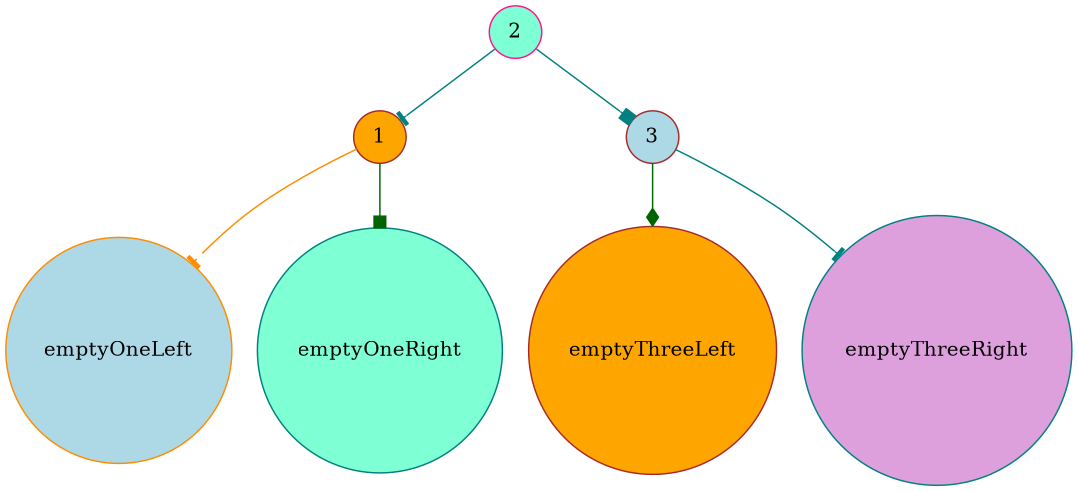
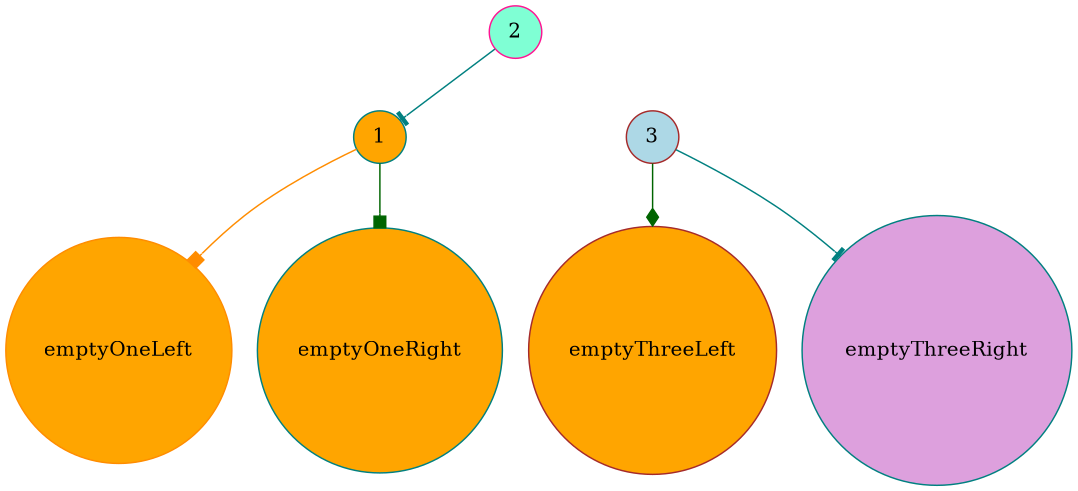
(578, 80) -> none
(380, 137) -> (380, 137)
(275, 194) -> (275, 194)
(119, 350) -> (119, 350)
(380, 350) -> (380, 350)
